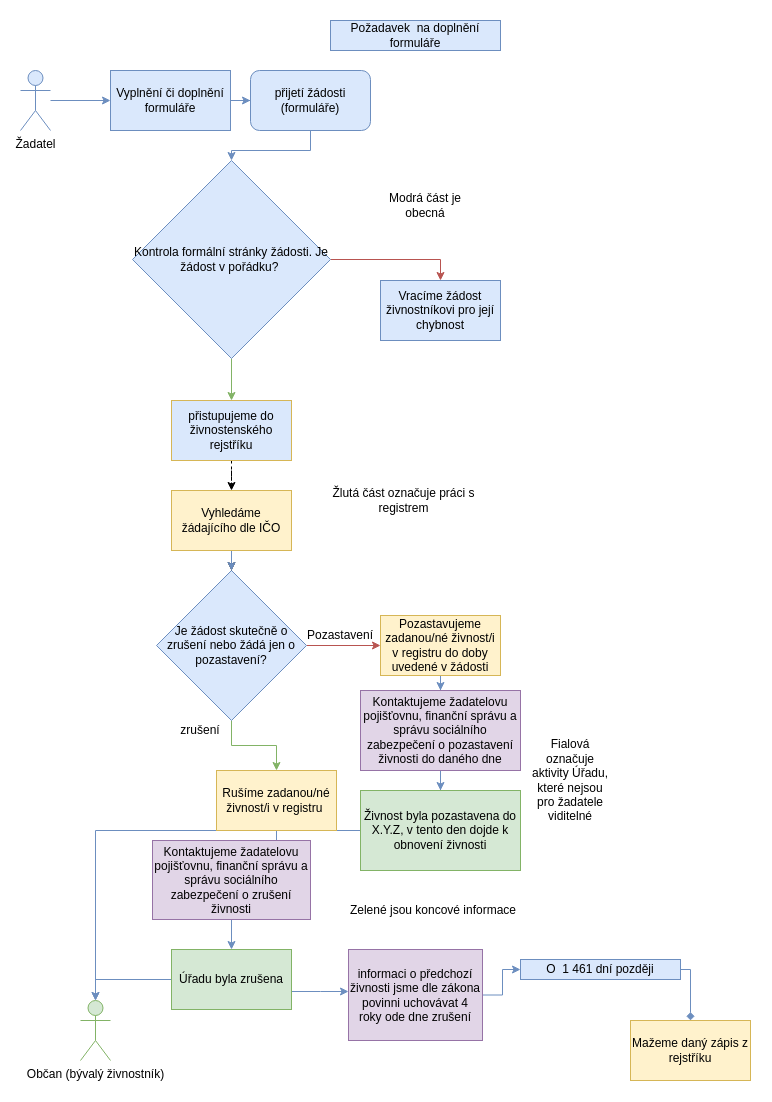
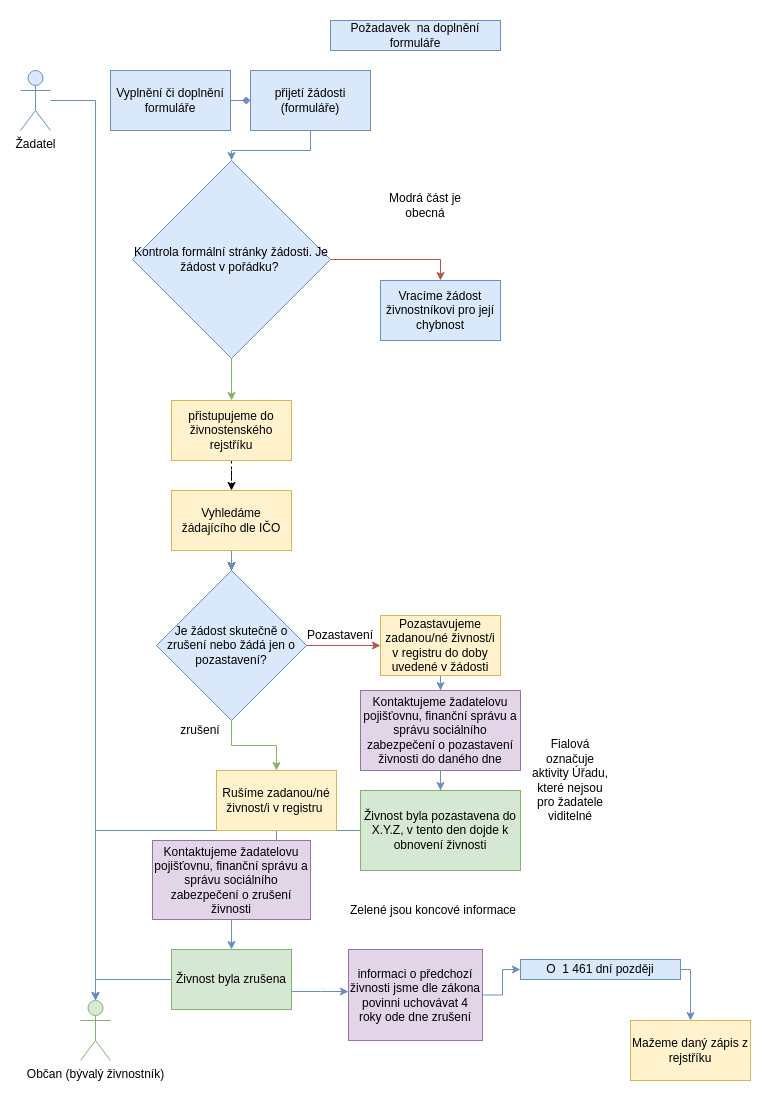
(98, 101) -> (96, 463)
(242, 101) -> (242, 101)
(311, 101) -> (311, 101)
(232, 431) -> (232, 431)
(404, 501) -> none
(232, 980) -> (232, 980)
(691, 1012) -> (691, 1012)
